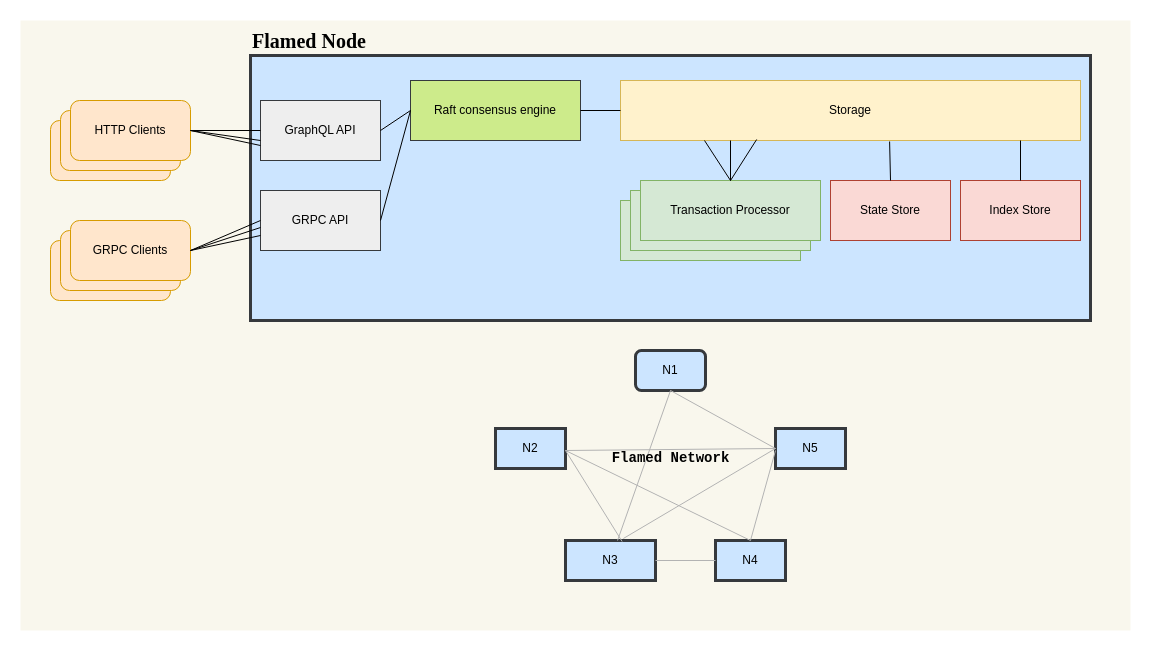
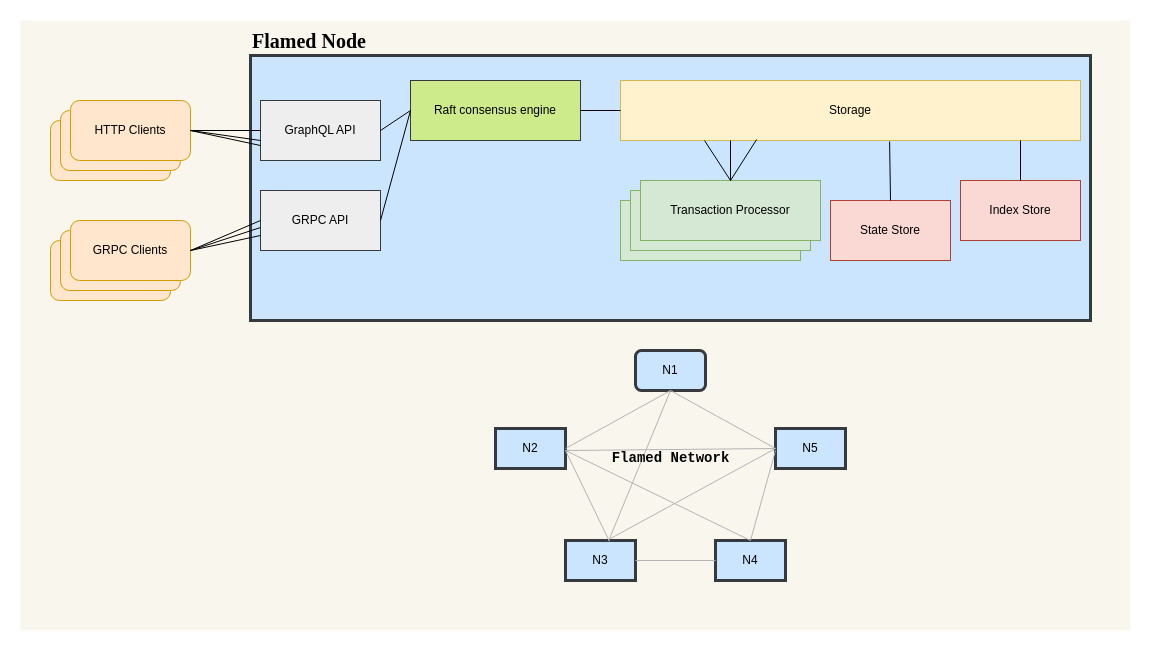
(891, 211) -> (891, 231)
none -> (616, 421)
(611, 561) -> (601, 561)
